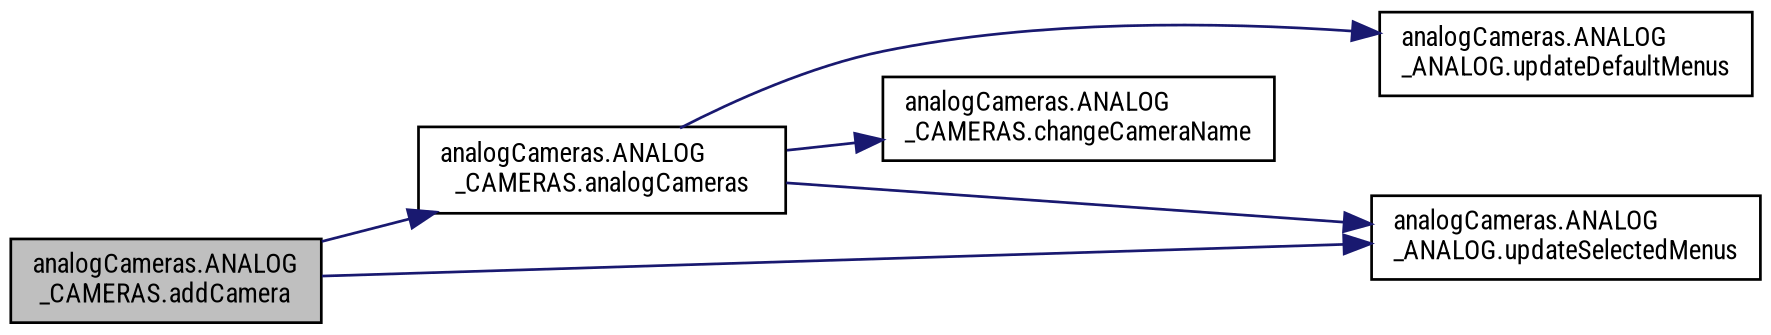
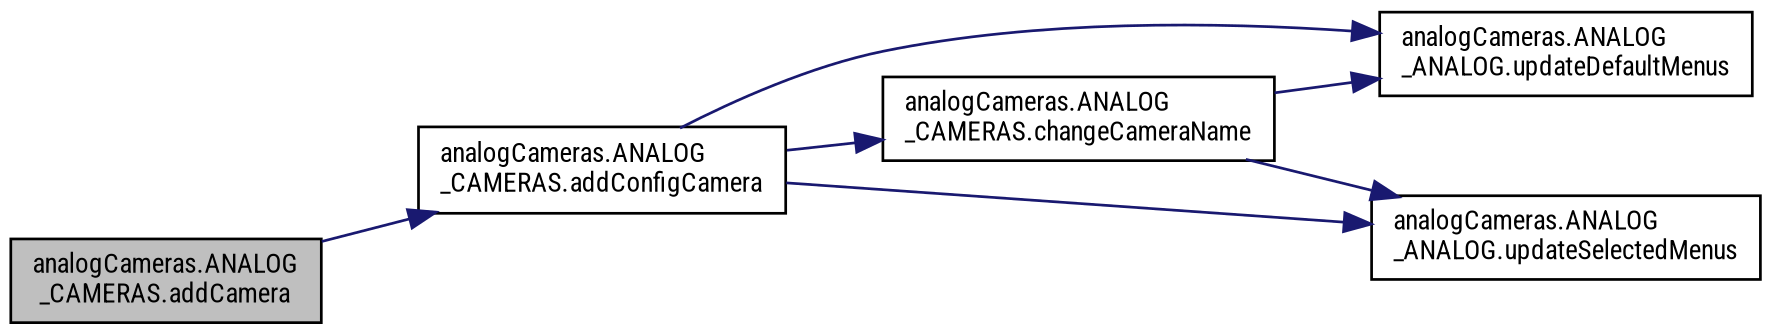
none -> (1314, 88)
(602, 170) -> (602, 170)
(833, 260) -> (1309, 175)
